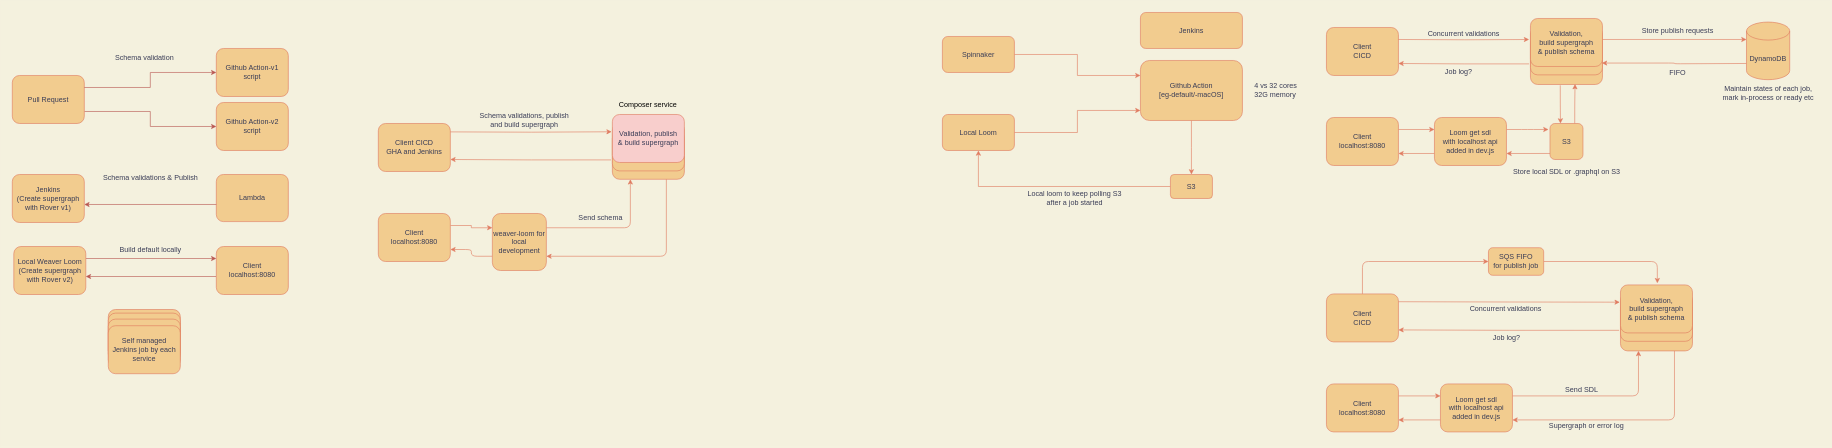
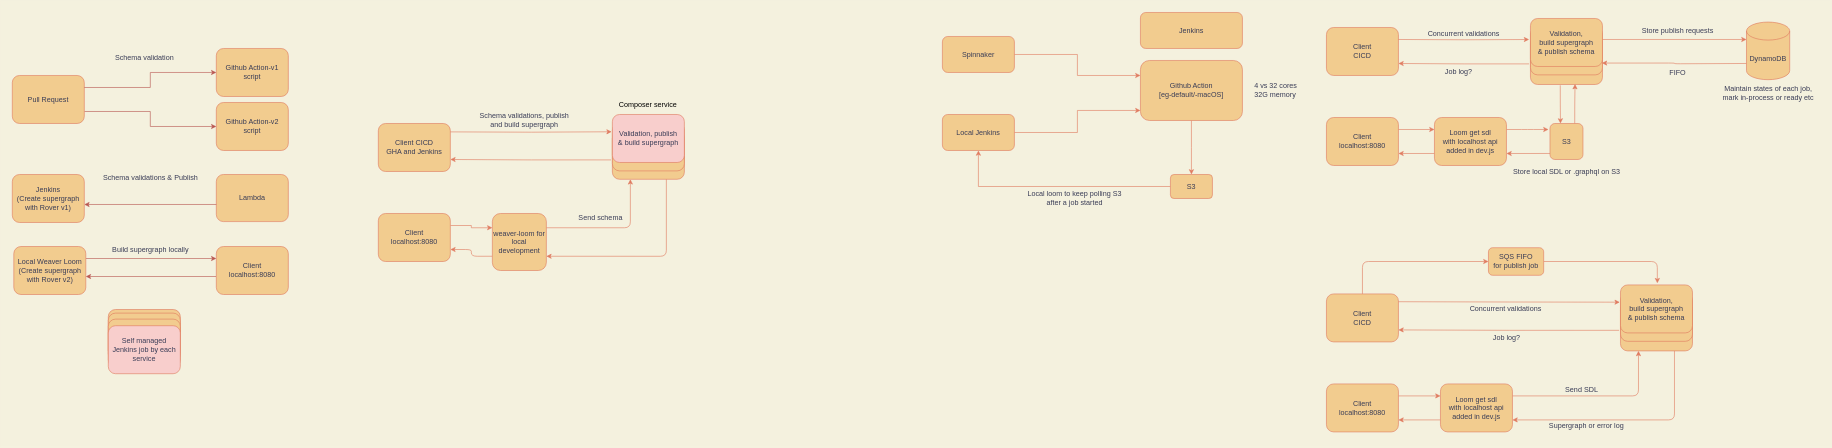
(978, 132) -> (978, 132)
(151, 249) -> (151, 249)
(144, 350) -> (144, 350)
